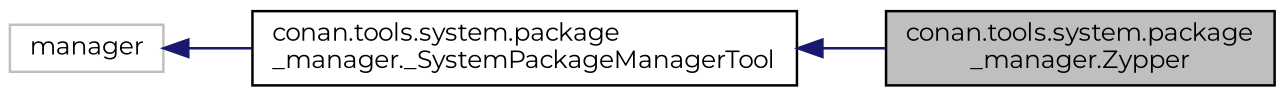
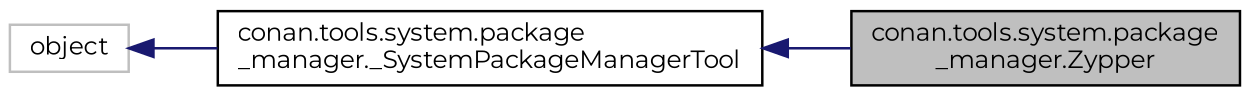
(87, 48) -> (69, 48)
